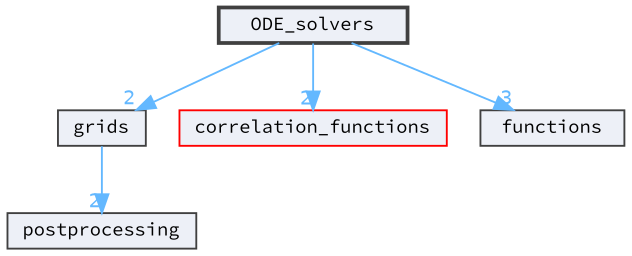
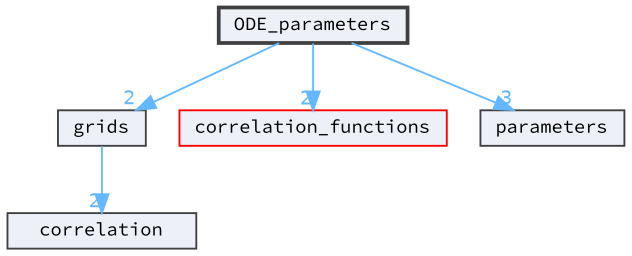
(313, 25) -> (313, 25)
(552, 128) -> (552, 128)
(102, 231) -> (102, 231)
